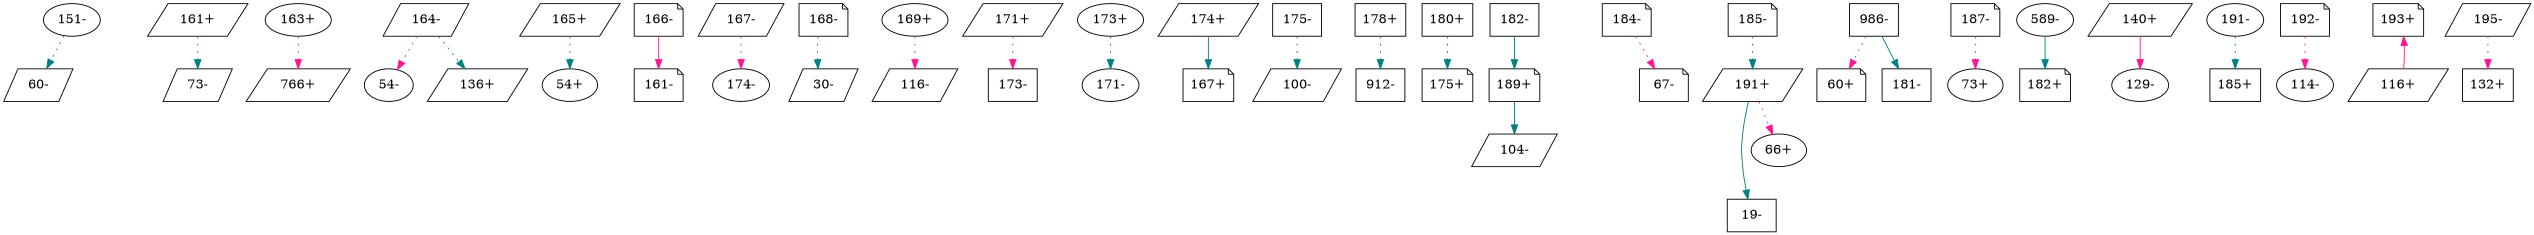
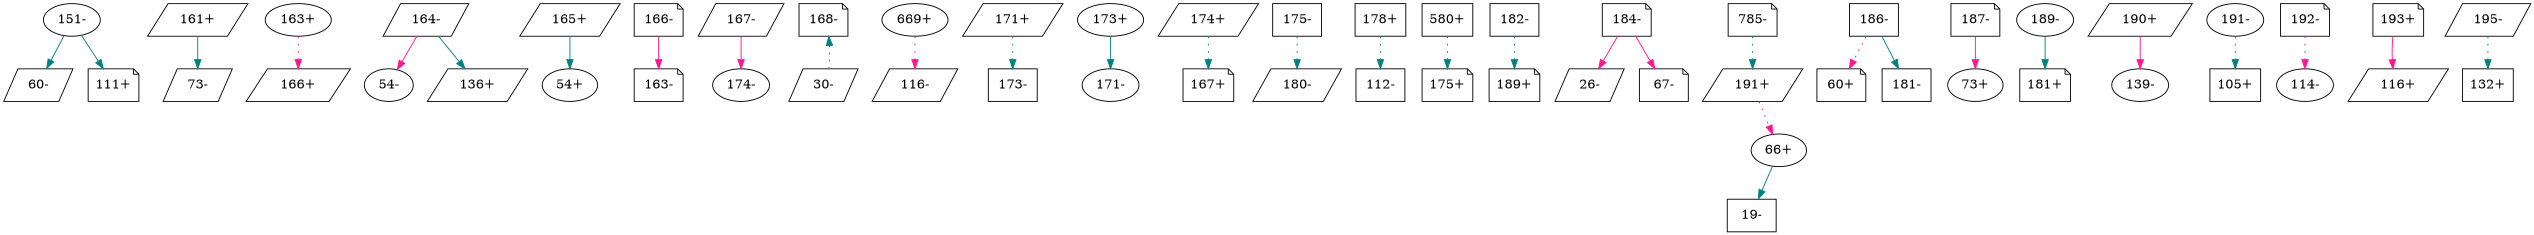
(915, 20) -> (915, 20)
(1447, 20) -> (1447, 20)
(1753, 20) -> (1753, 20)
(1874, 20) -> (1874, 20)
(2045, 20) -> (2045, 20)
(2140, 20) -> (2140, 20)
(57, 48) -> (57, 48)
(198, 48) -> (198, 48)
(570, 48) -> (570, 48)
(741, 48) -> (741, 48)
(817, 48) -> (830, 57)
(1013, 48) -> (1013, 48)
(1111, 48) -> (1111, 48)
(1208, 48) -> (1208, 48)
(1514, 48) -> (1514, 48)
(1975, 48) -> (1975, 48)
(2488, 48) -> (2488, 48)
(409, 49) -> (409, 49)
(449, 49) -> (449, 49)
(1643, 49) -> (1643, 49)
(2404, 57) -> (2392, 48)
none -> (114, 85)
(298, 85) -> (298, 85)
(659, 85) -> (659, 85)
(1297, 85) -> (1297, 85)
(1380, 85) -> (1380, 85)
none -> (1590, 85)
(2045, 85) -> (2045, 85)
(2140, 85) -> (2140, 85)
(2235, 85) -> (2235, 85)
(1742, 146) -> (1767, 178)
(1514, 150) -> none
